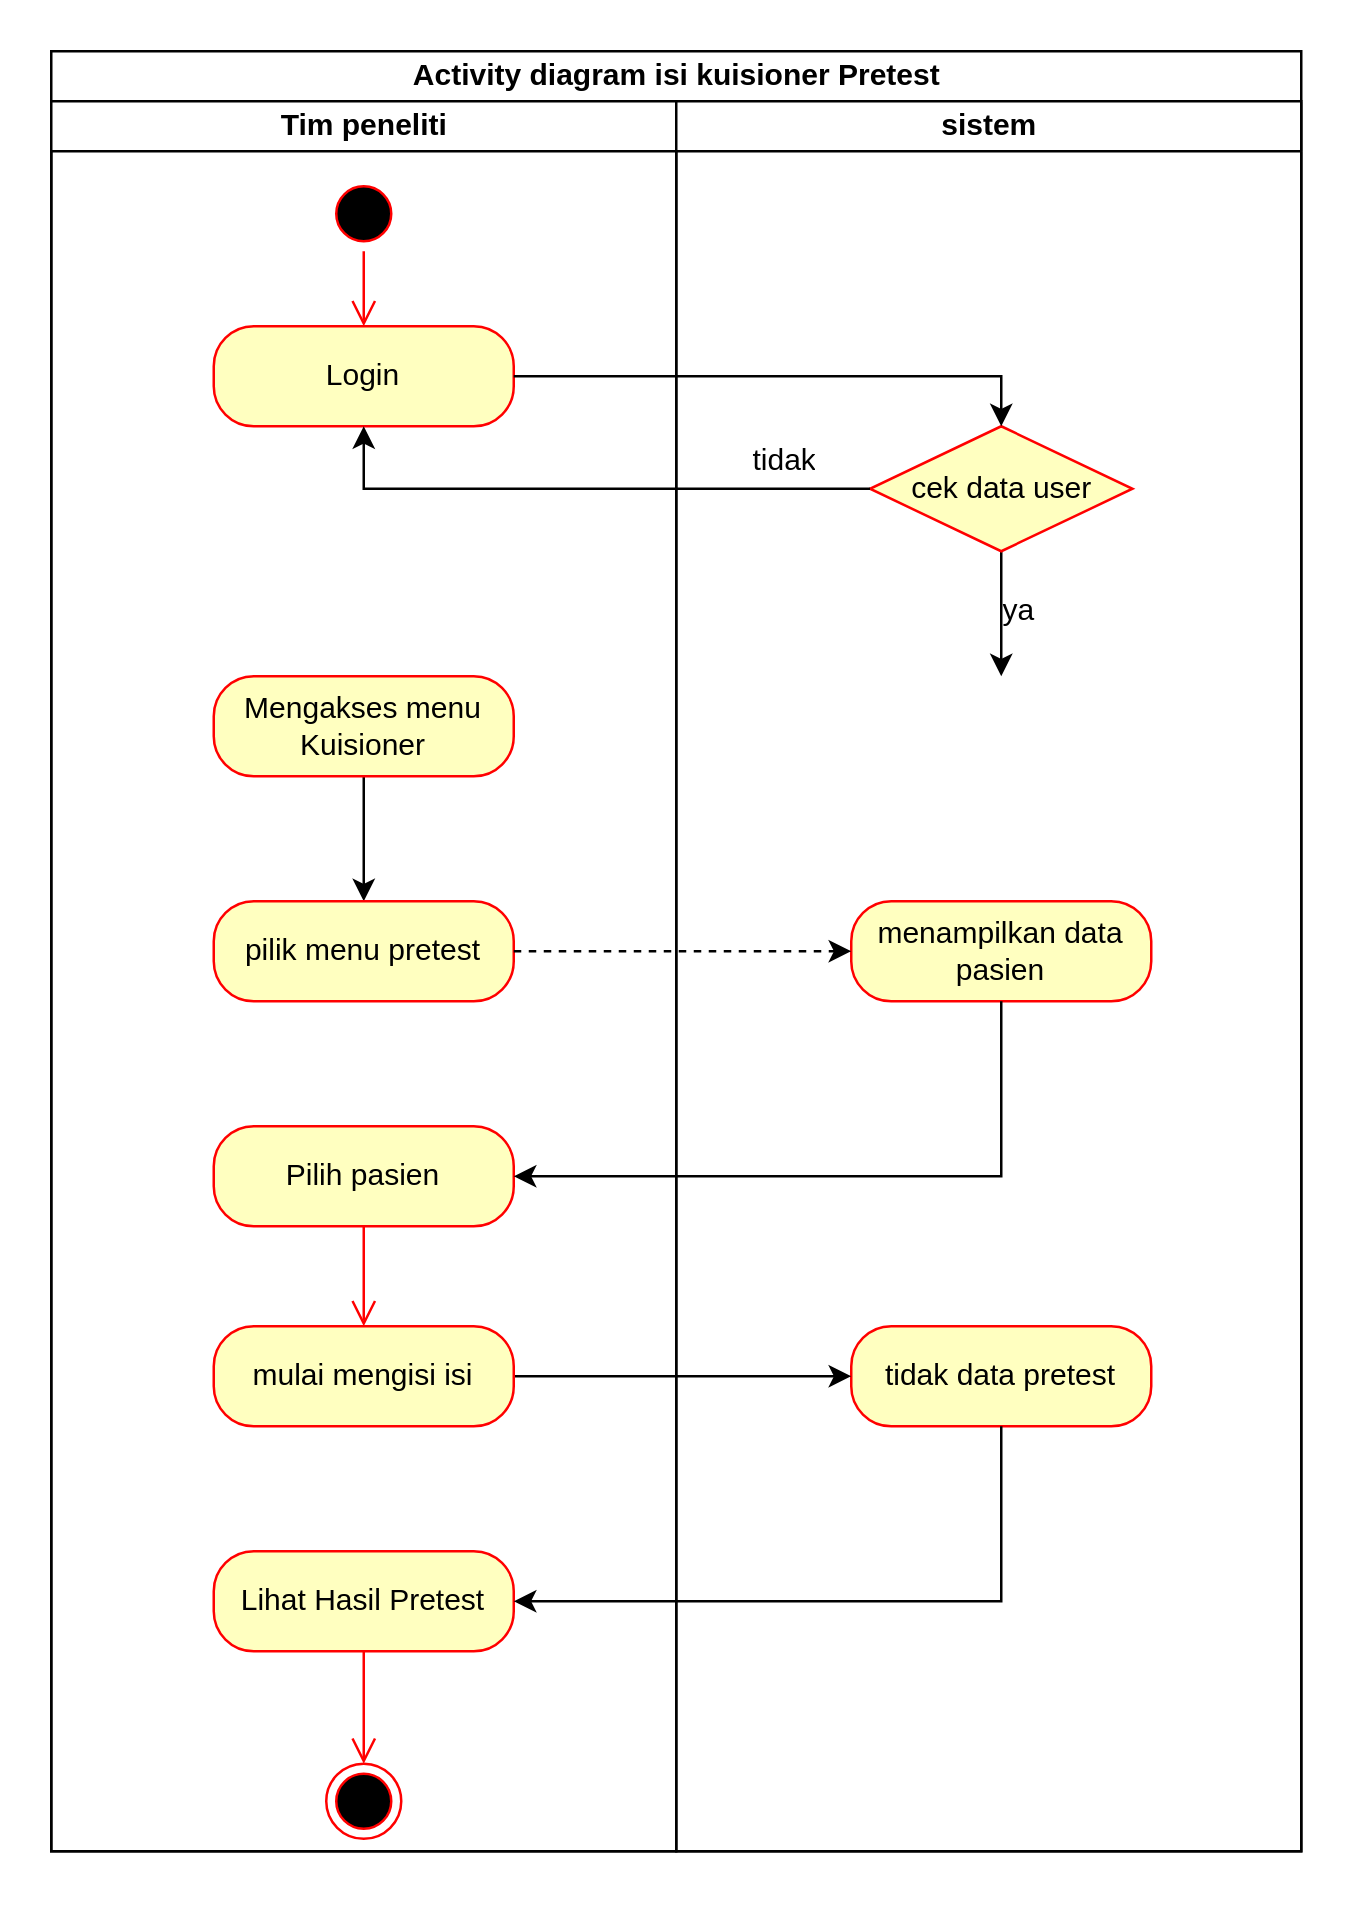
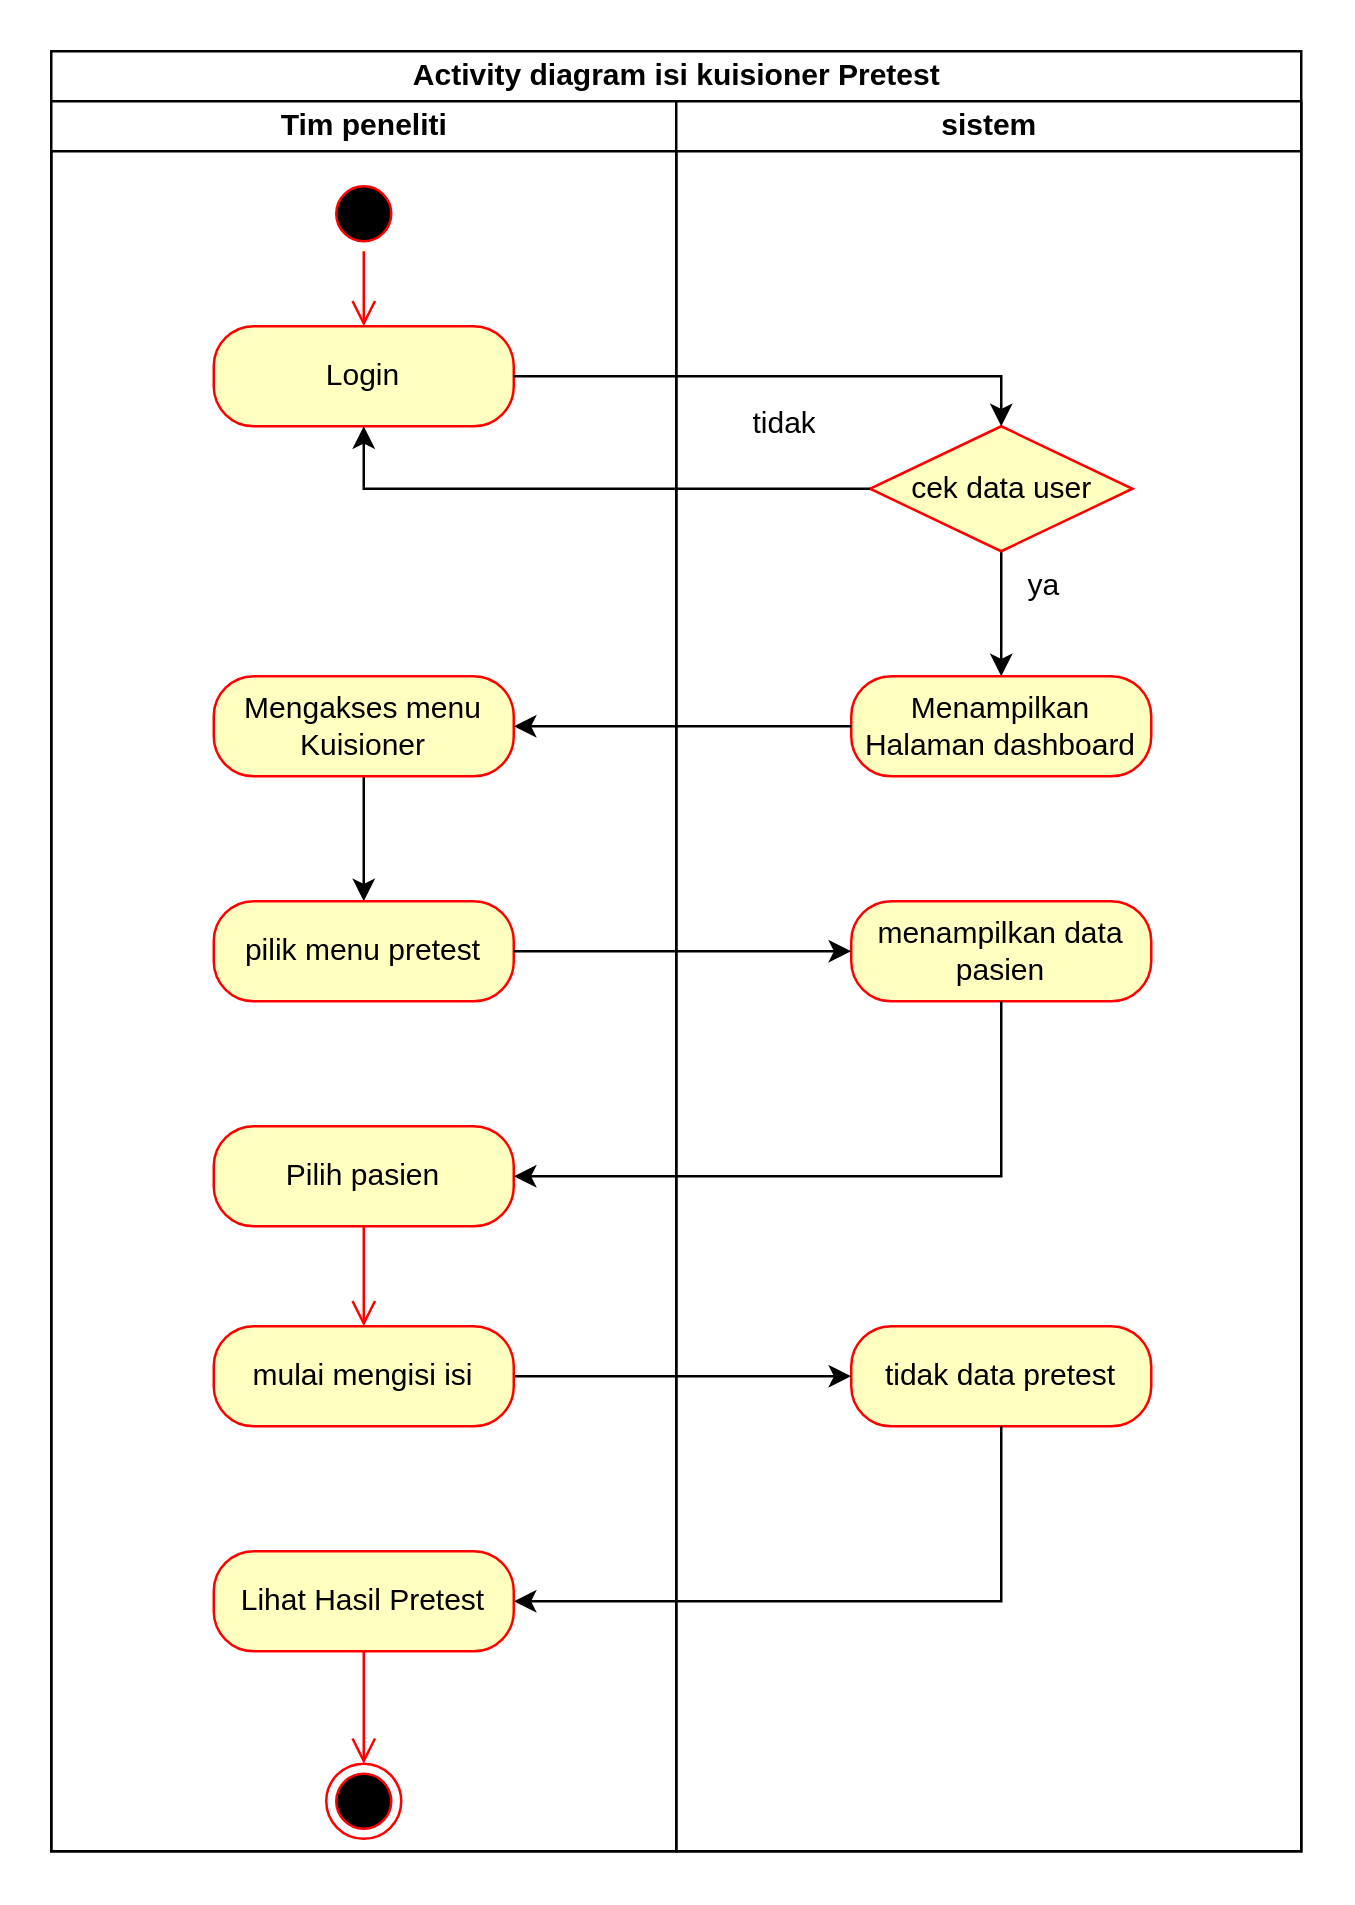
(789, 464) -> (789, 426)
(1039, 614) -> (1064, 589)
none -> (766, 726)
none -> (1001, 726)
(595, 951) -> (595, 951)
